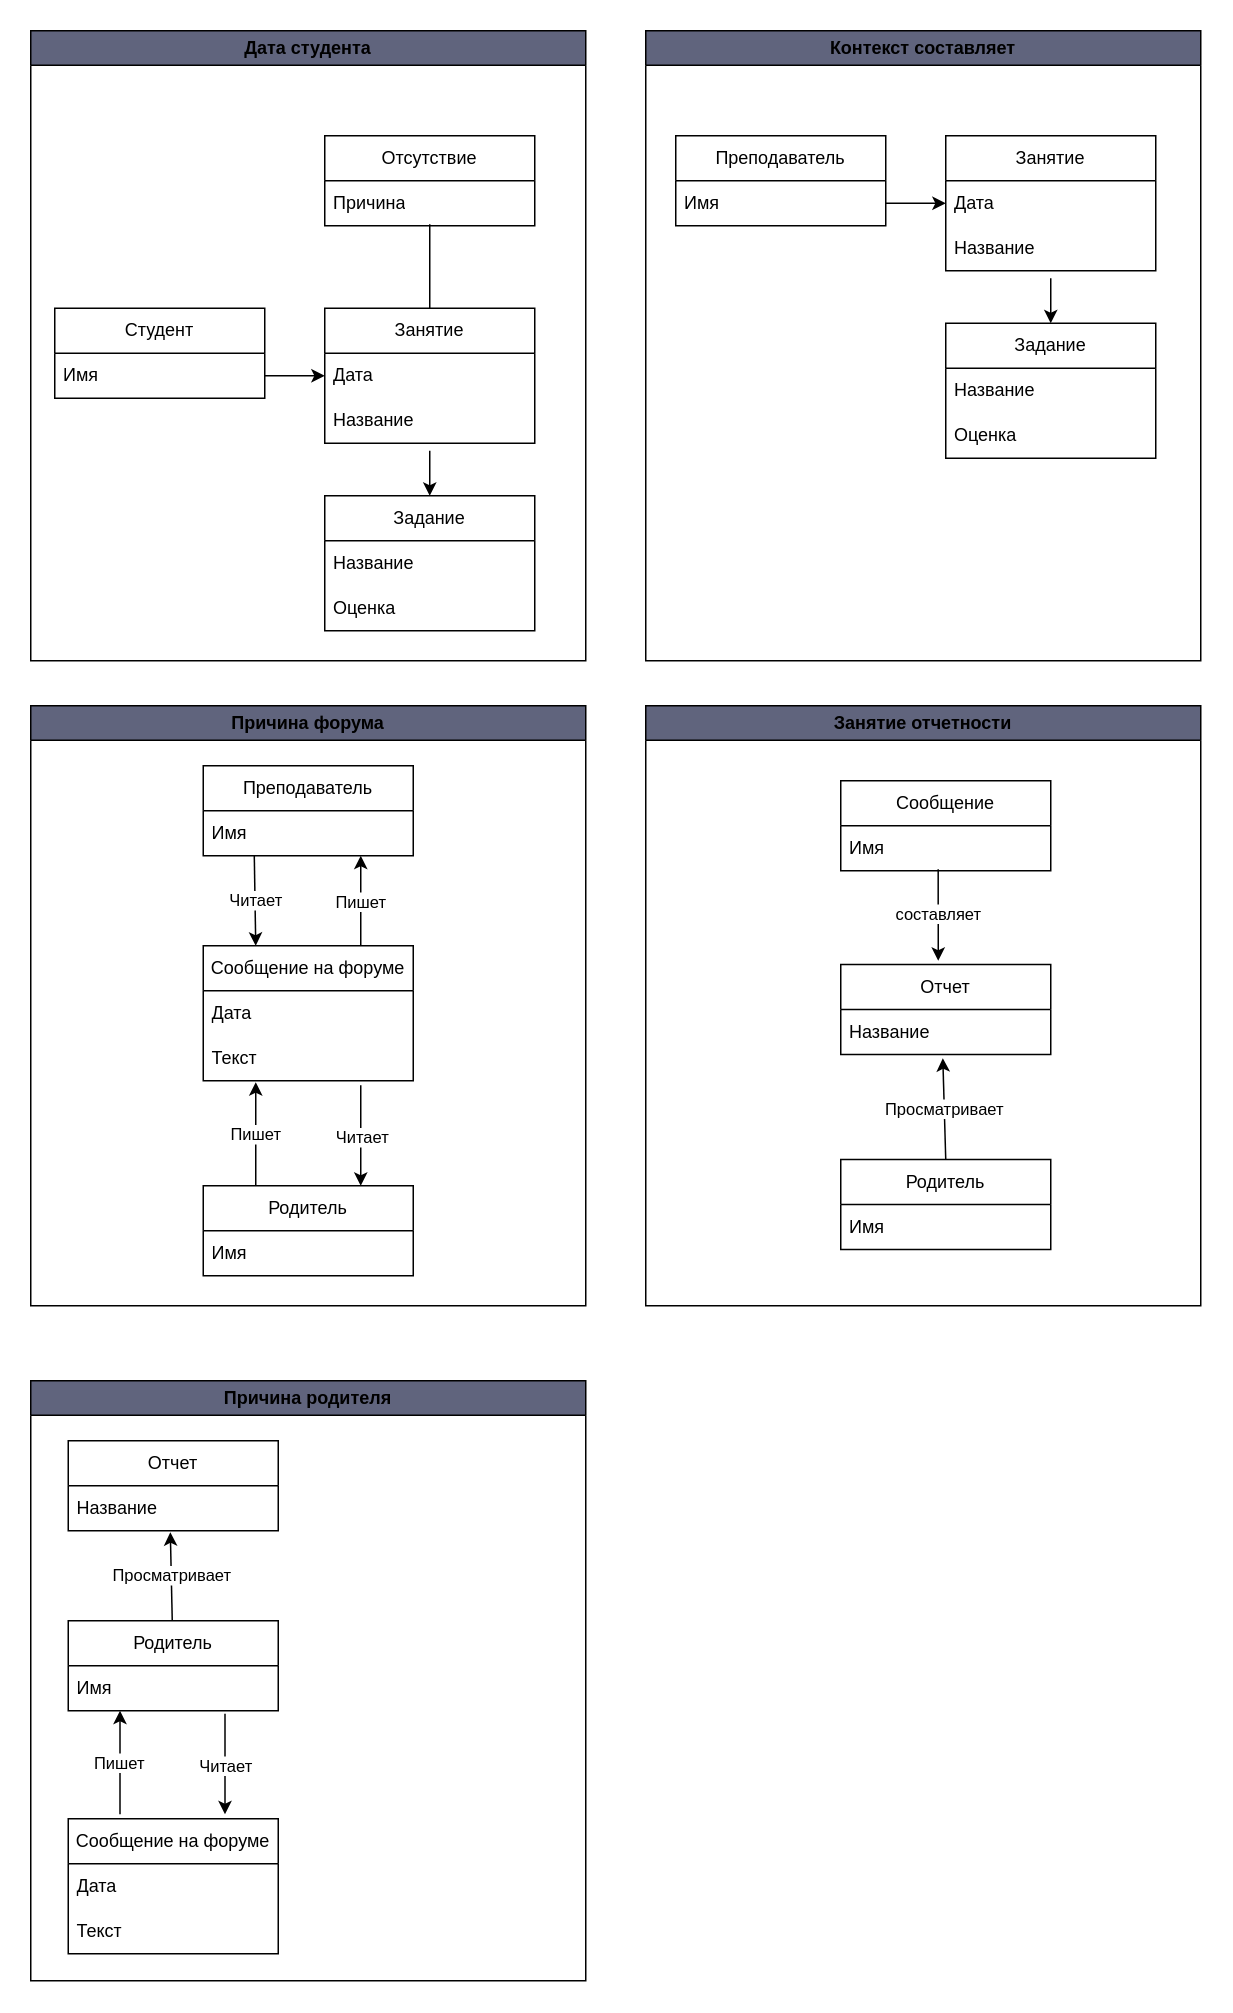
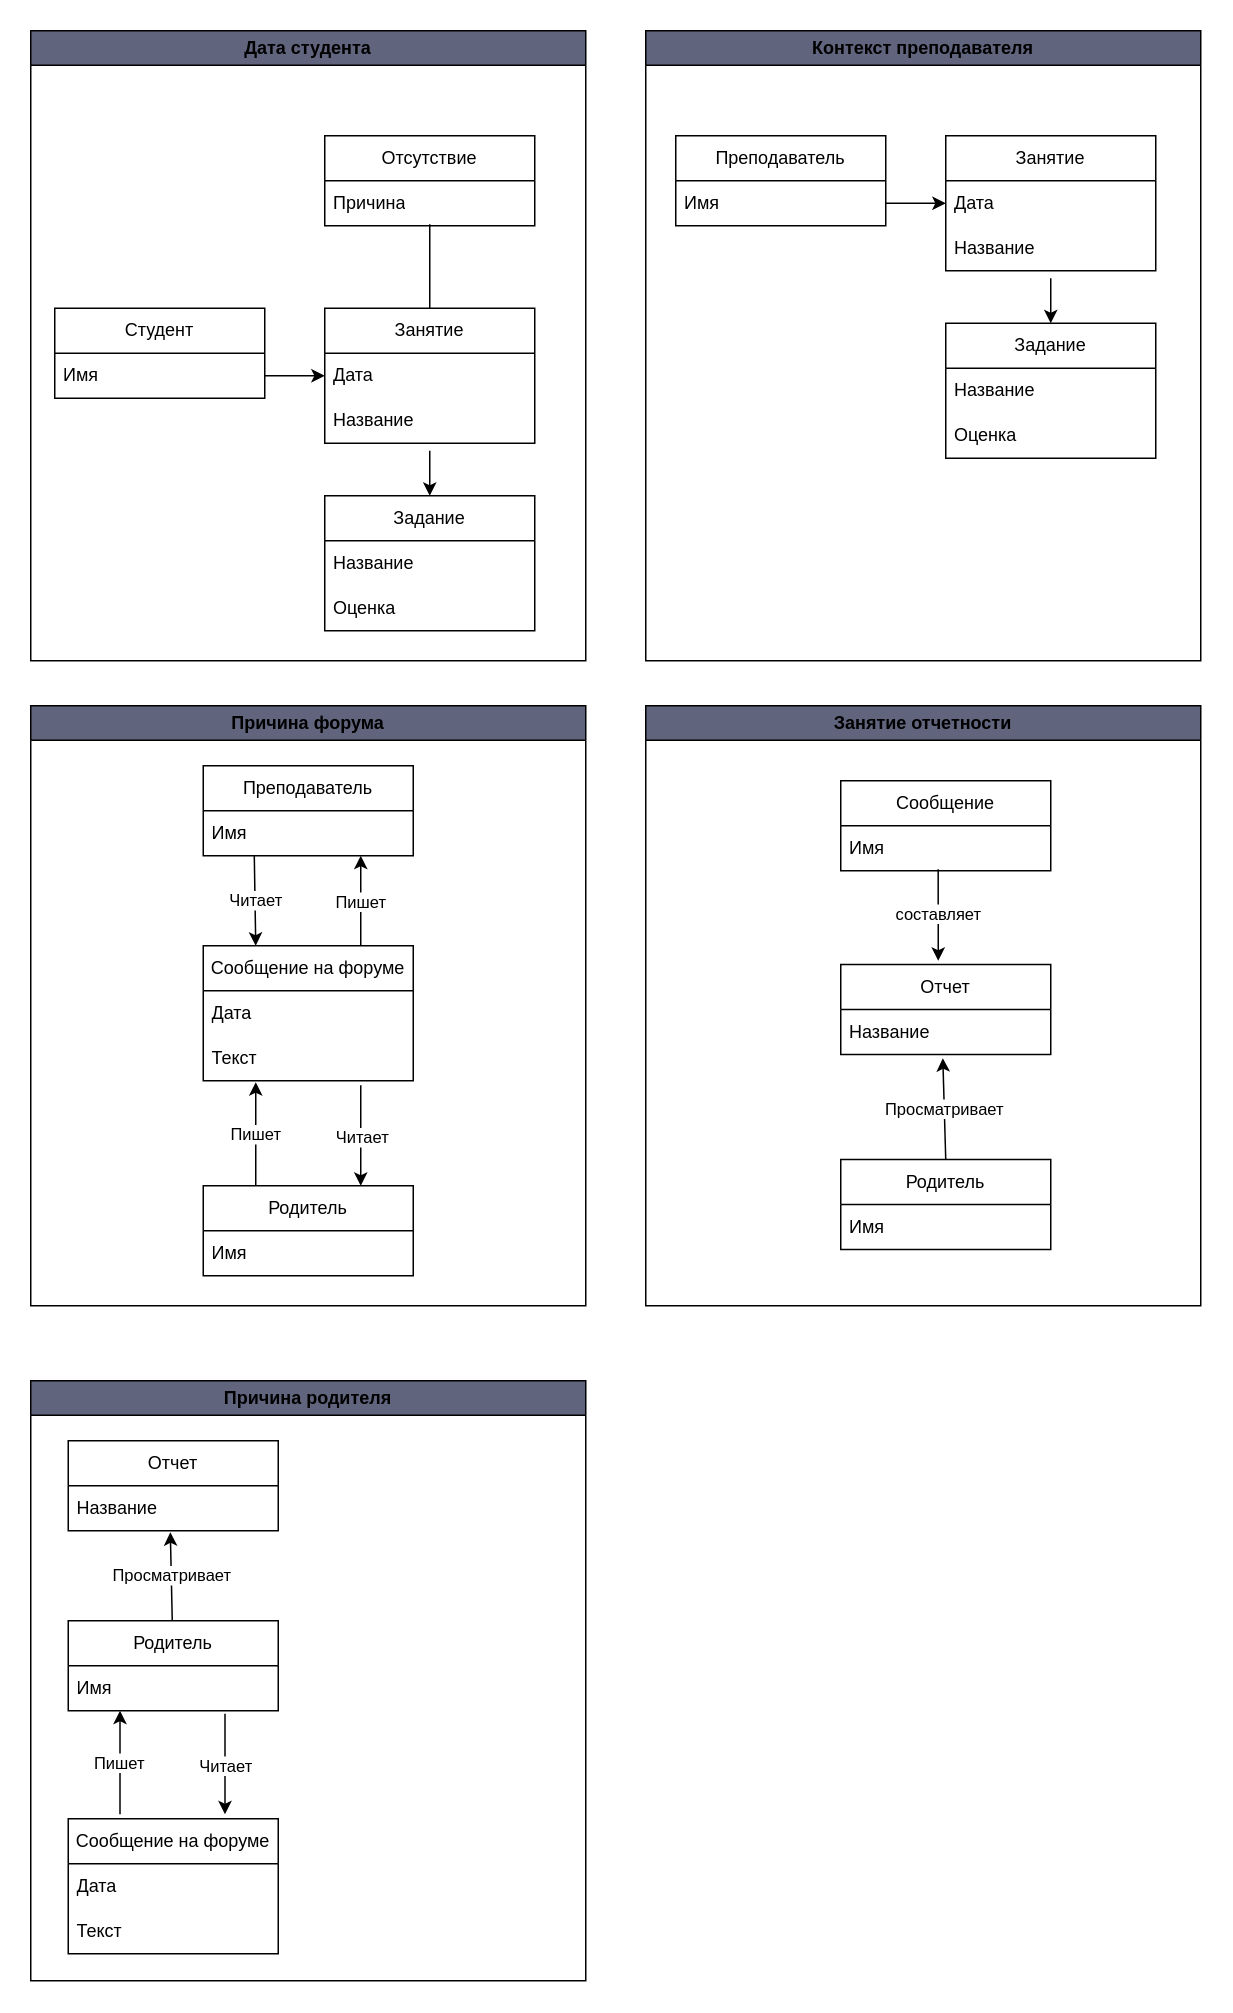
(923, 49) -> (923, 49)
